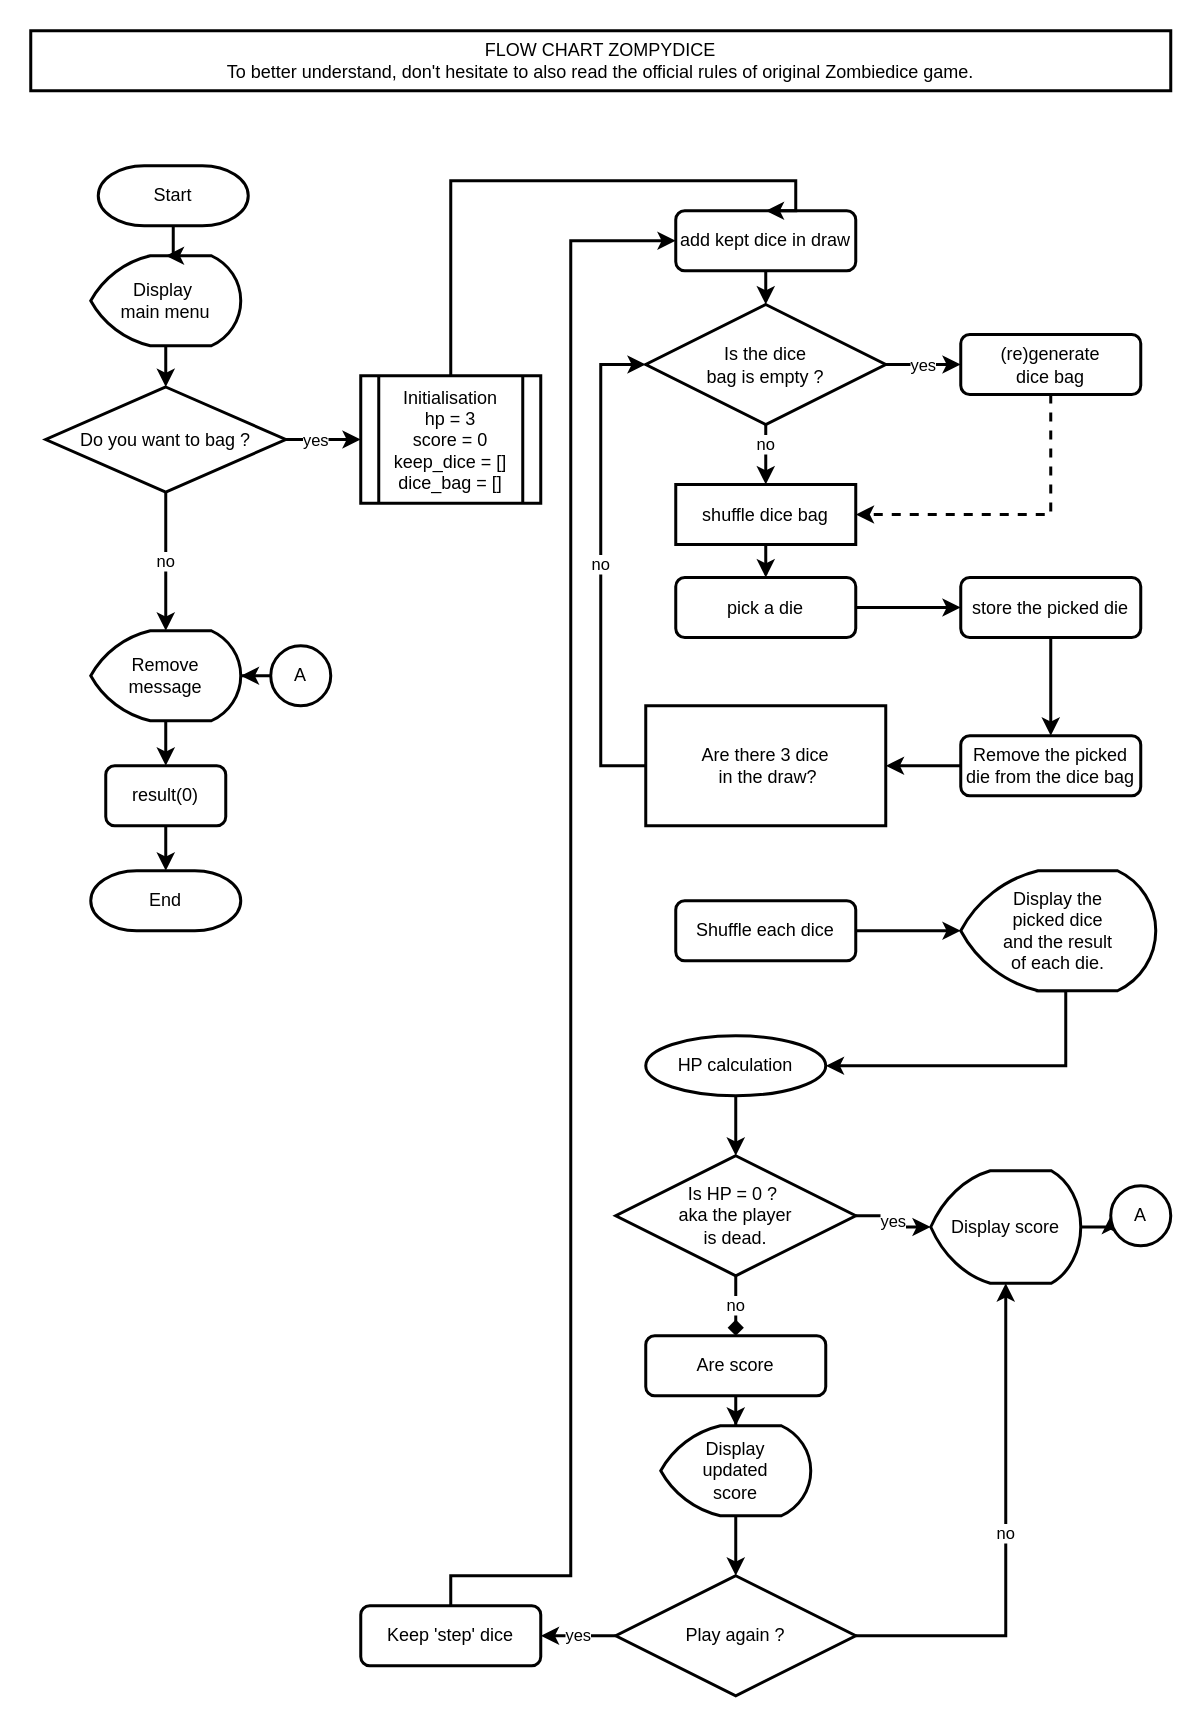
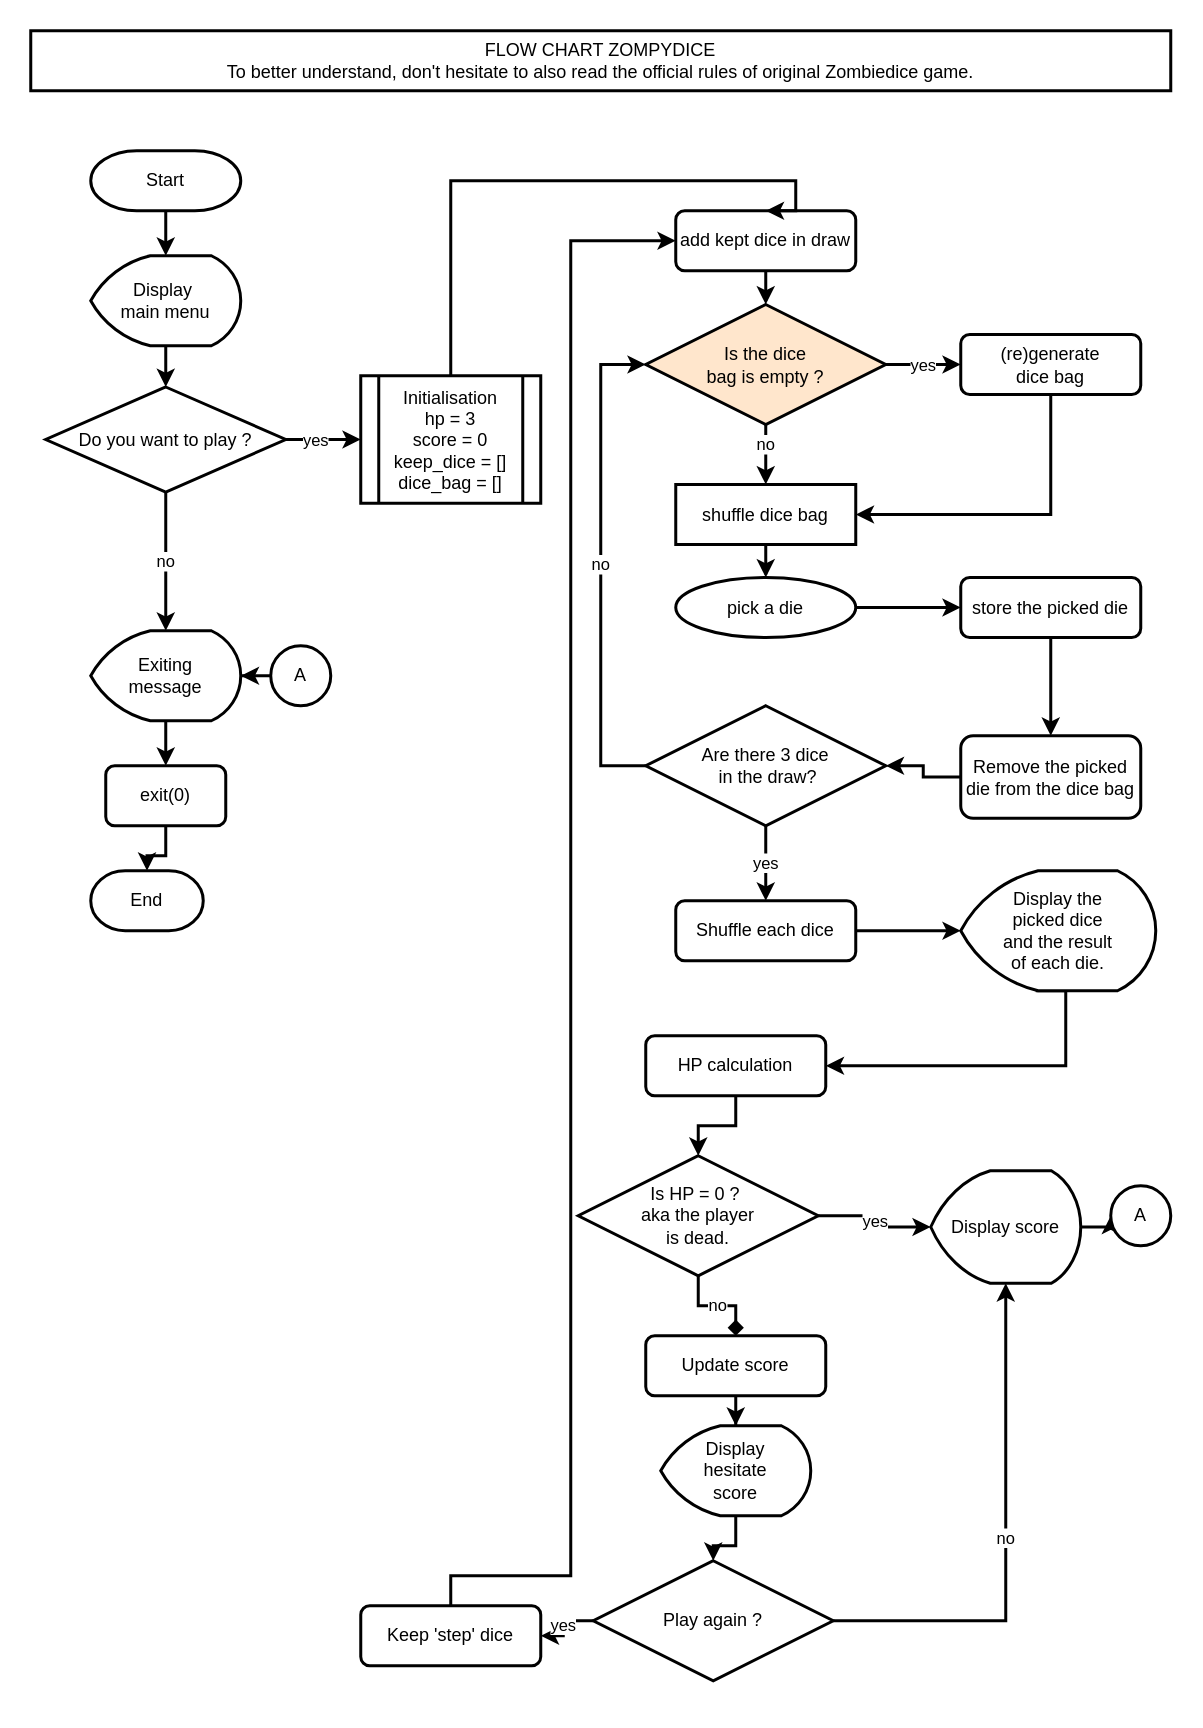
(173, 196) -> (166, 181)
(766, 365) -> (766, 365)
(166, 440) -> (166, 440)
(1017, 515) -> (1017, 515)
(766, 608) -> (766, 608)
(166, 676) -> (166, 676)
(766, 766) -> (766, 766)
(1051, 766) -> (1051, 777)
(166, 796) -> (166, 796)
none -> (766, 858)
(166, 901) -> (147, 901)
(736, 1066) -> (736, 1066)
(736, 1216) -> (698, 1216)
(736, 1366) -> (736, 1366)
(736, 1471) -> (736, 1471)
(736, 1636) -> (713, 1621)
